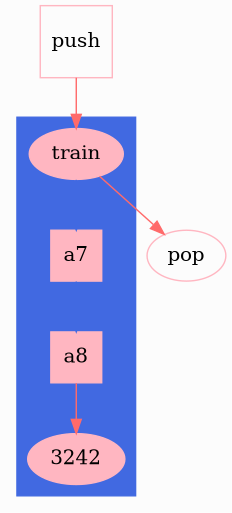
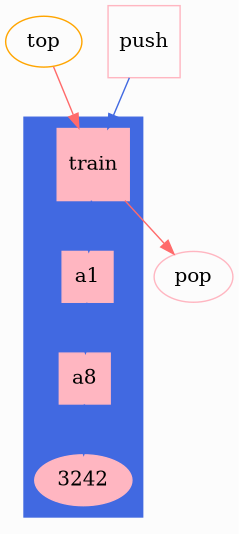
none -> (44, 42)
(76, 96) -> (121, 97)
(76, 154) -> (93, 165)
(76, 256) -> (88, 277)
(76, 401) -> (84, 422)
